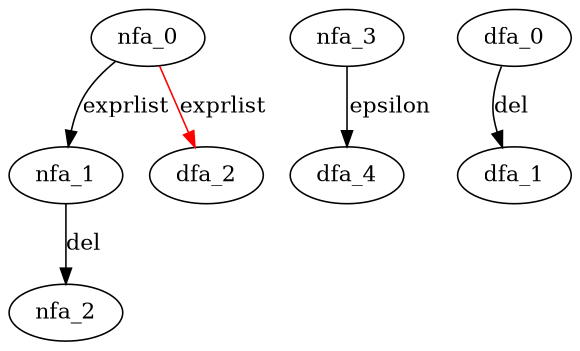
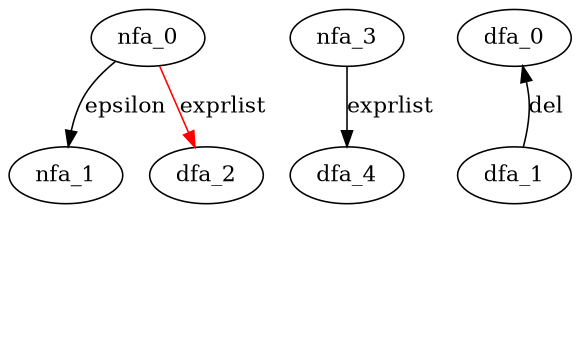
(493, 99) -> (529, 114)
(126, 107) -> (126, 107)
(390, 107) -> (390, 107)
(66, 313) -> none
